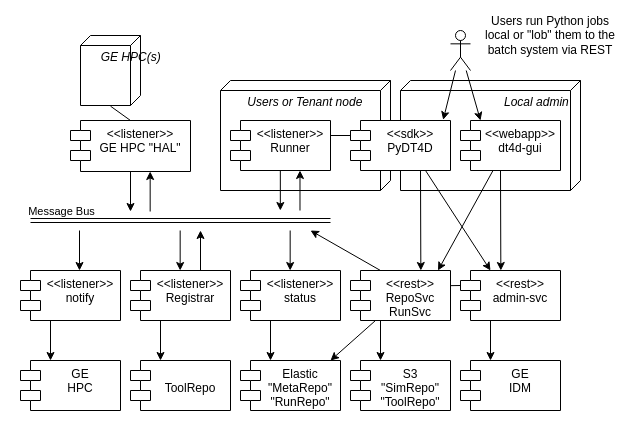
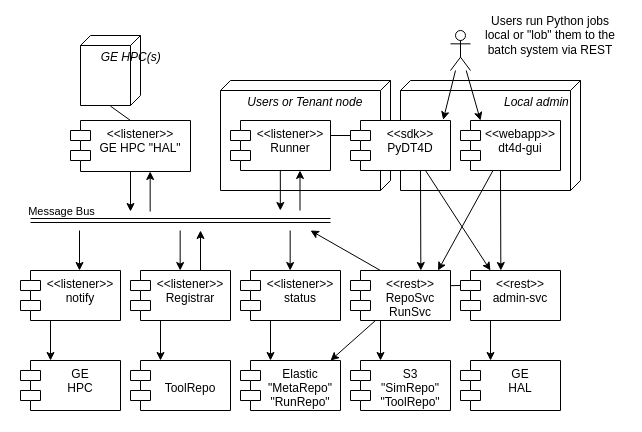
(520, 374) -> (520, 374)
